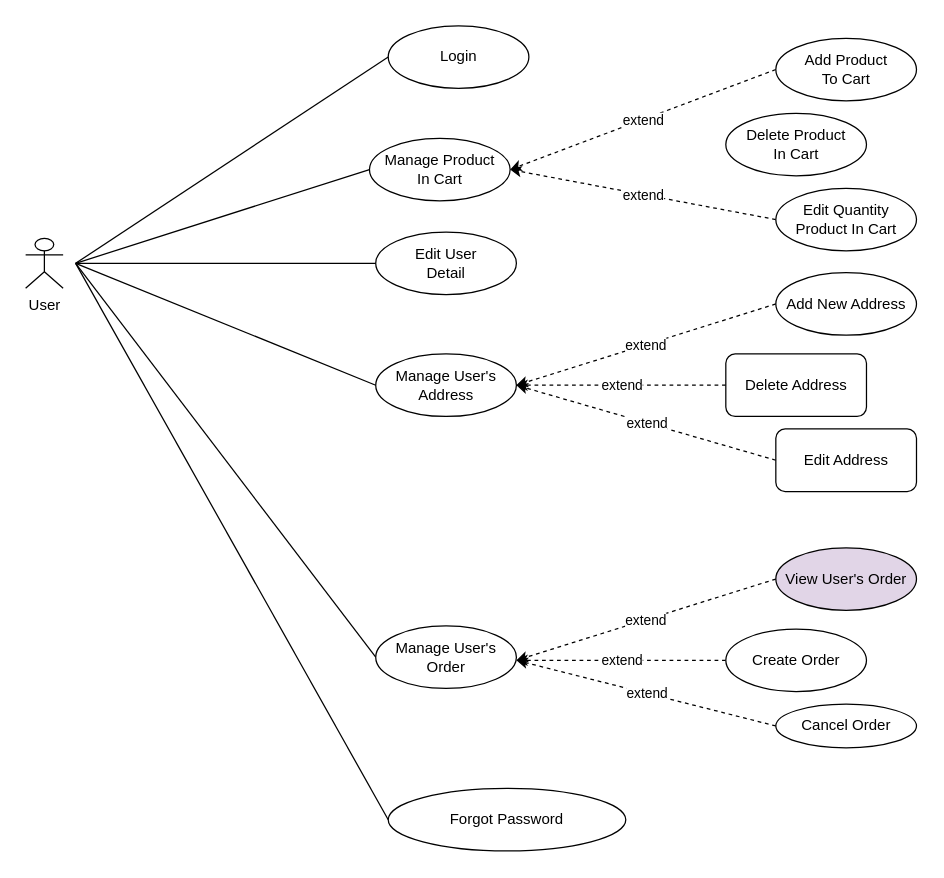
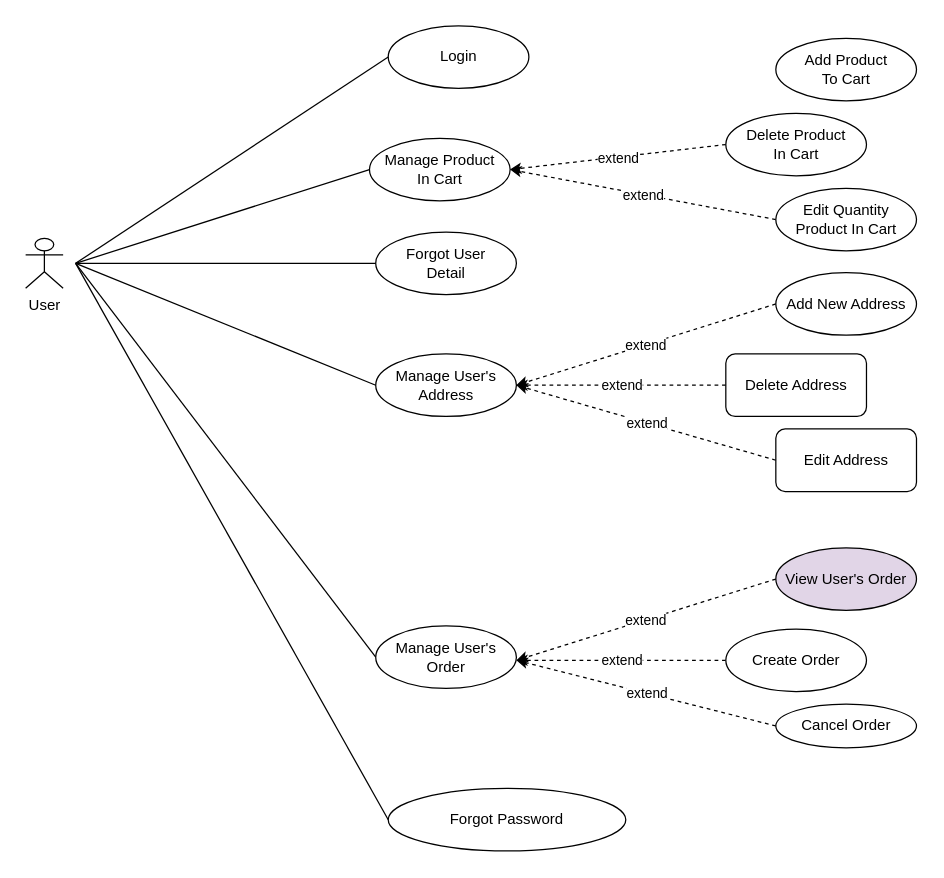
(649, 117) -> none
none -> (622, 156)
(446, 263) -> (446, 263)
